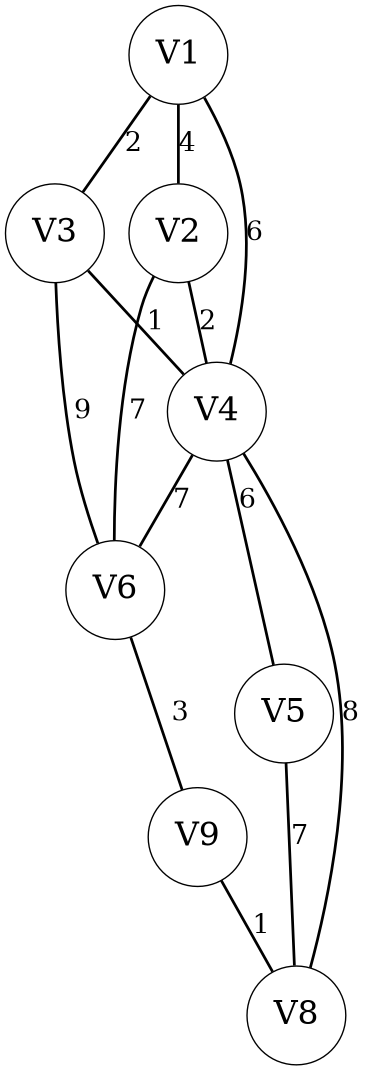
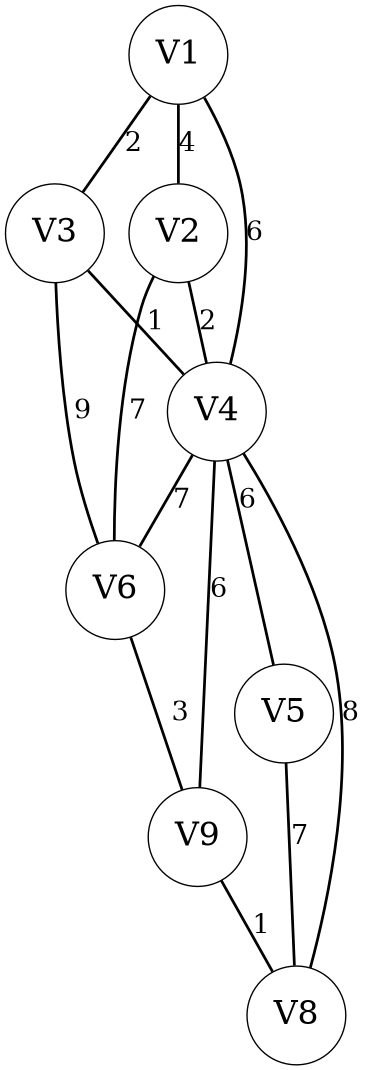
none -> (207, 624)
